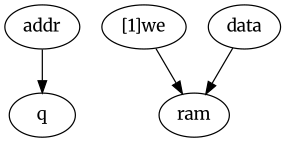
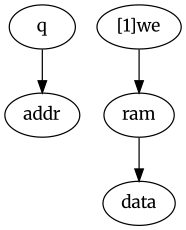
(42, 65) -> (42, 65)
(222, 66) -> (139, 153)
